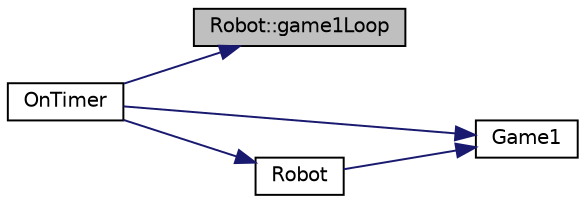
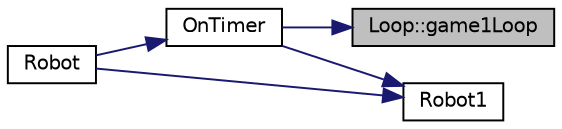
(300, 27) -> (453, 27)
(180, 138) -> (122, 50)
(527, 139) -> (453, 102)
